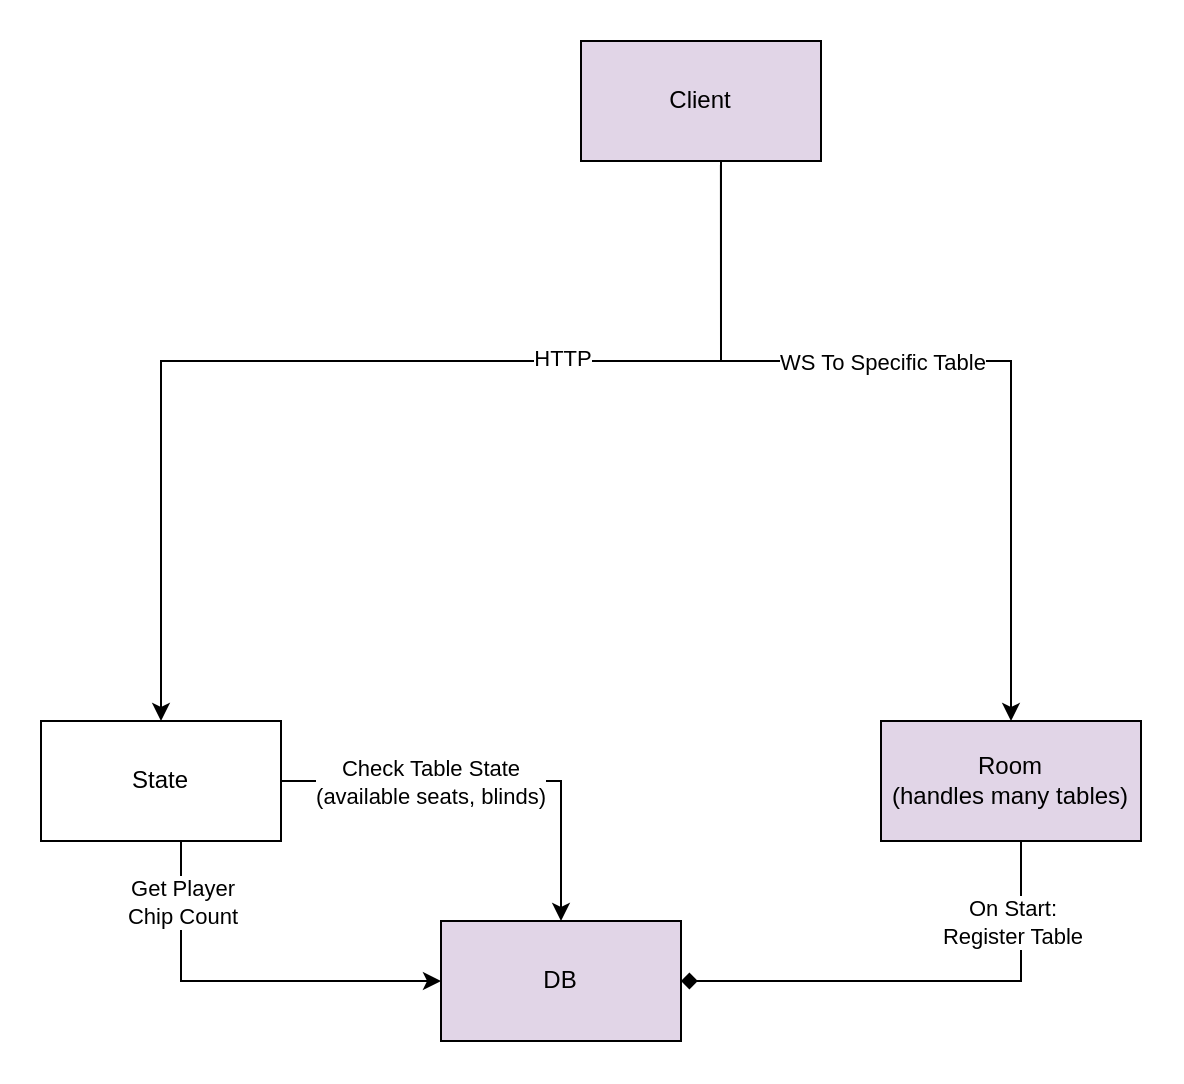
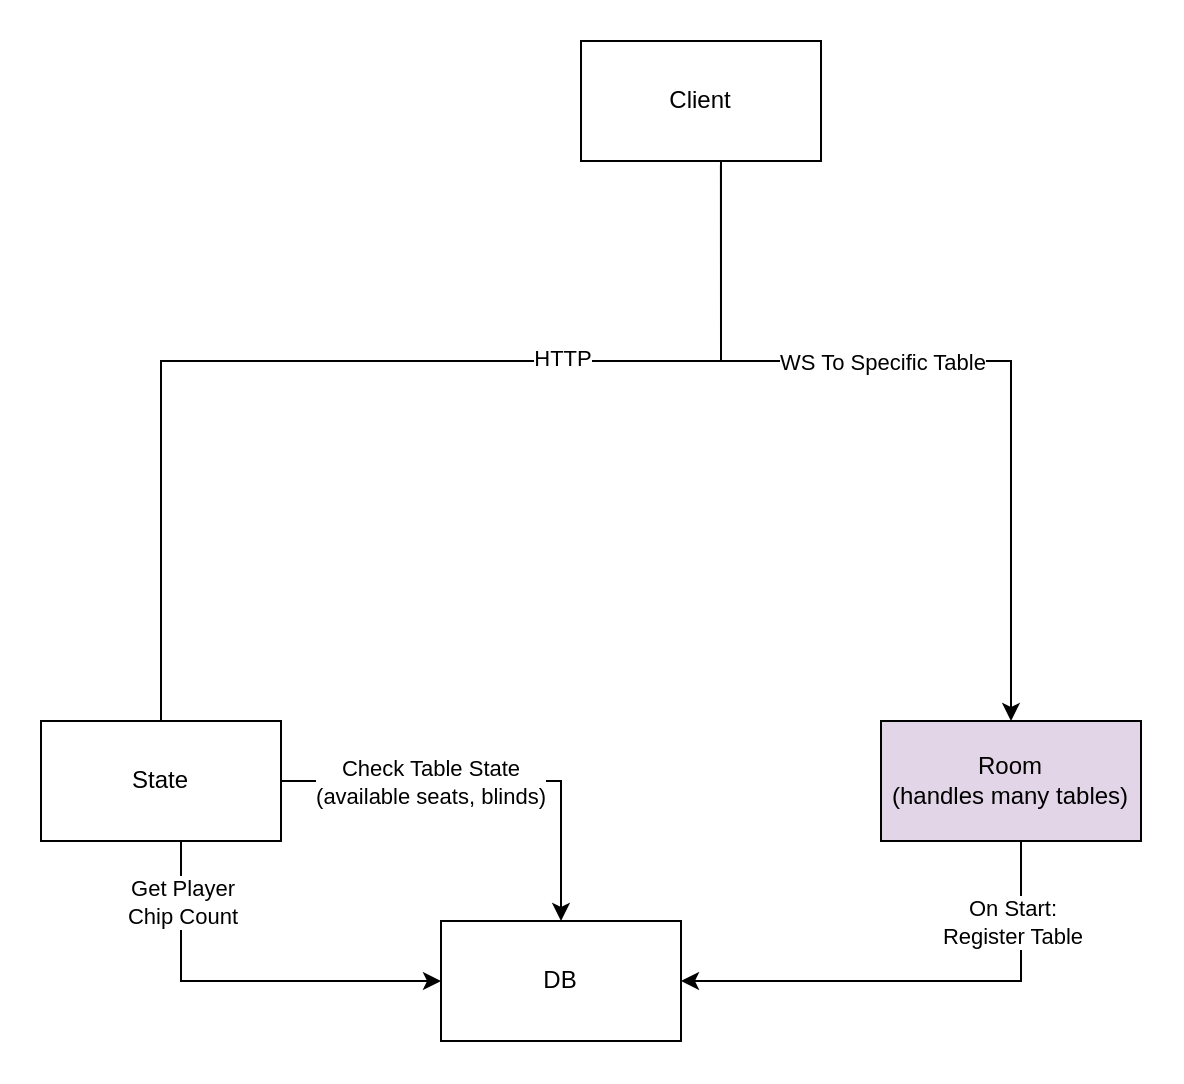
(701, 101) -> (701, 101)
(161, 706) -> (161, 711)
(561, 981) -> (561, 981)
(697, 981) -> (696, 981)
